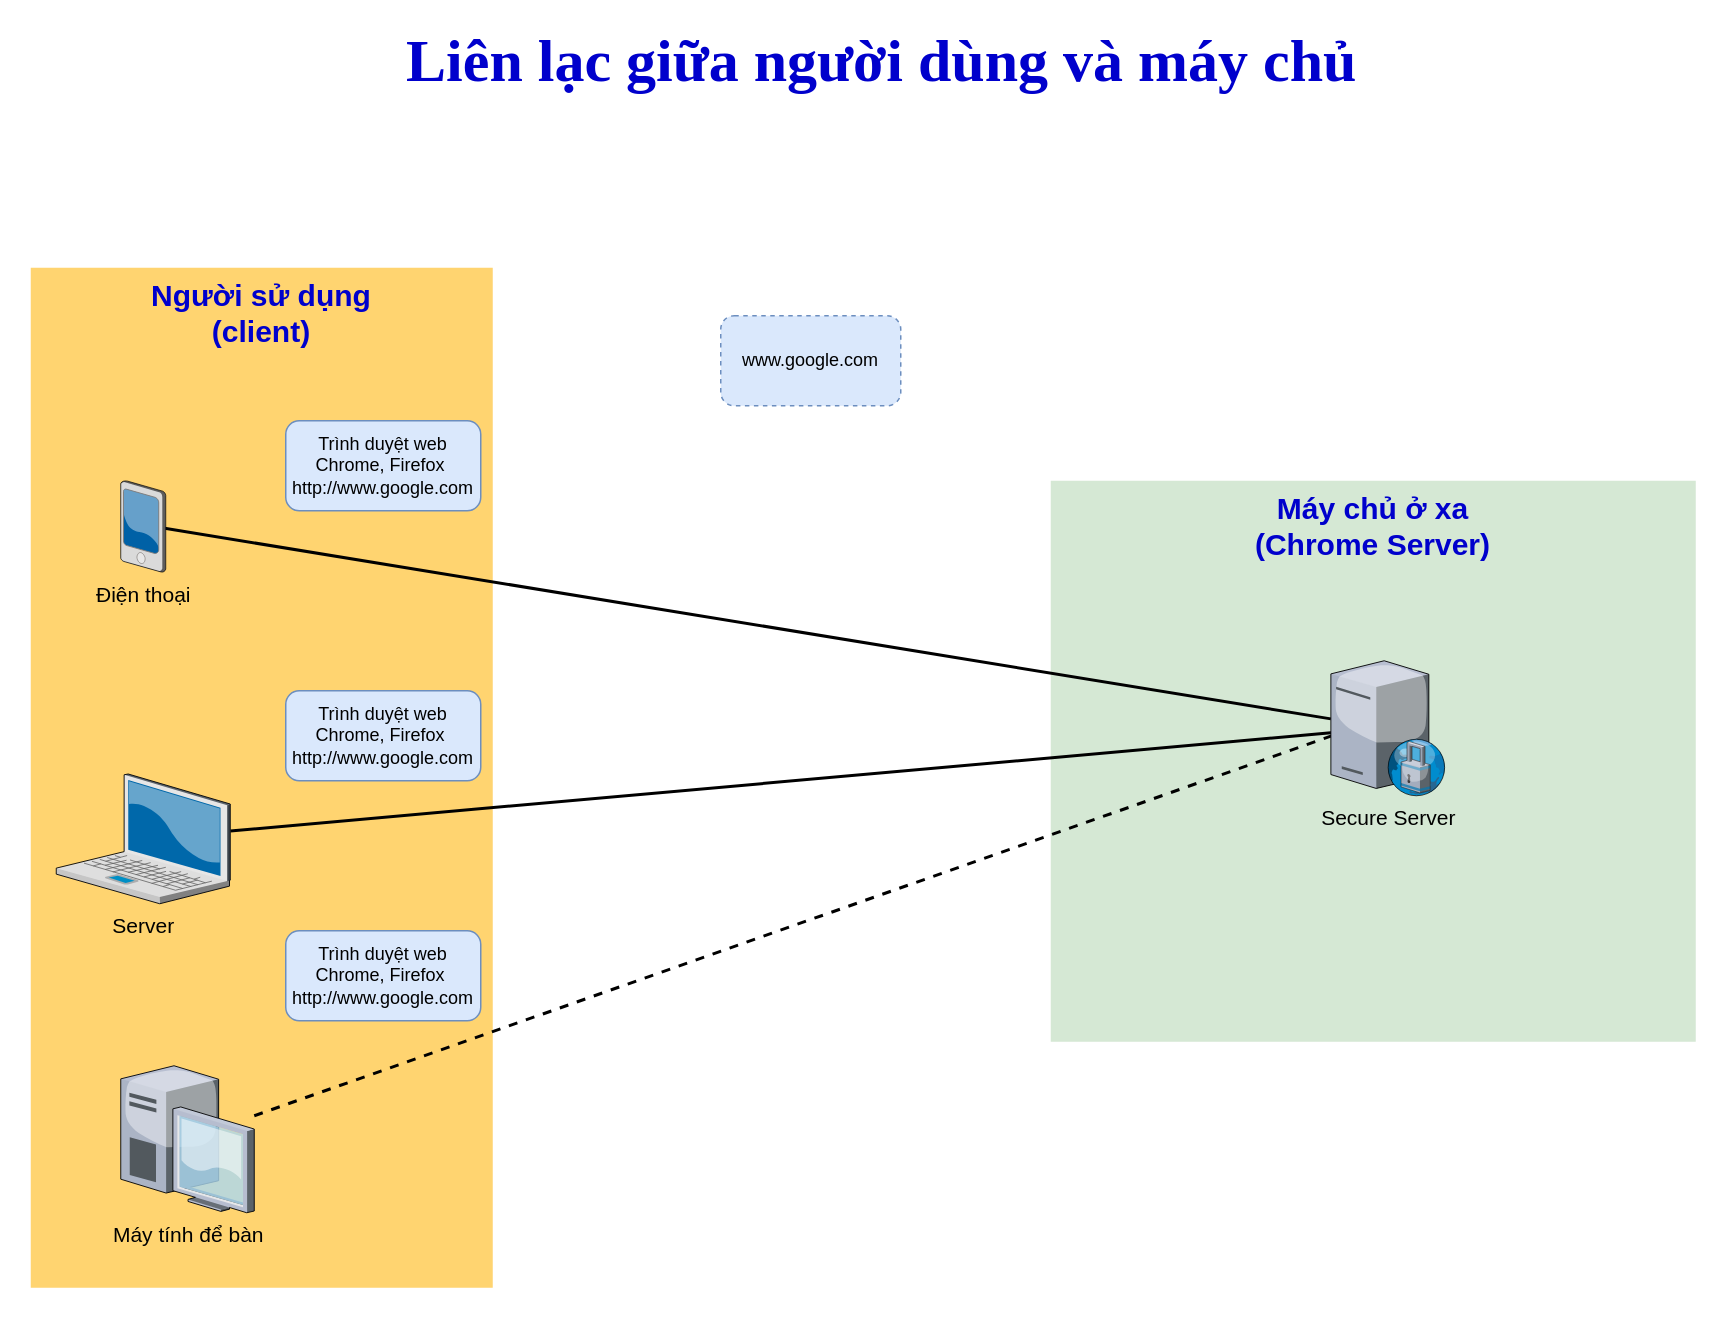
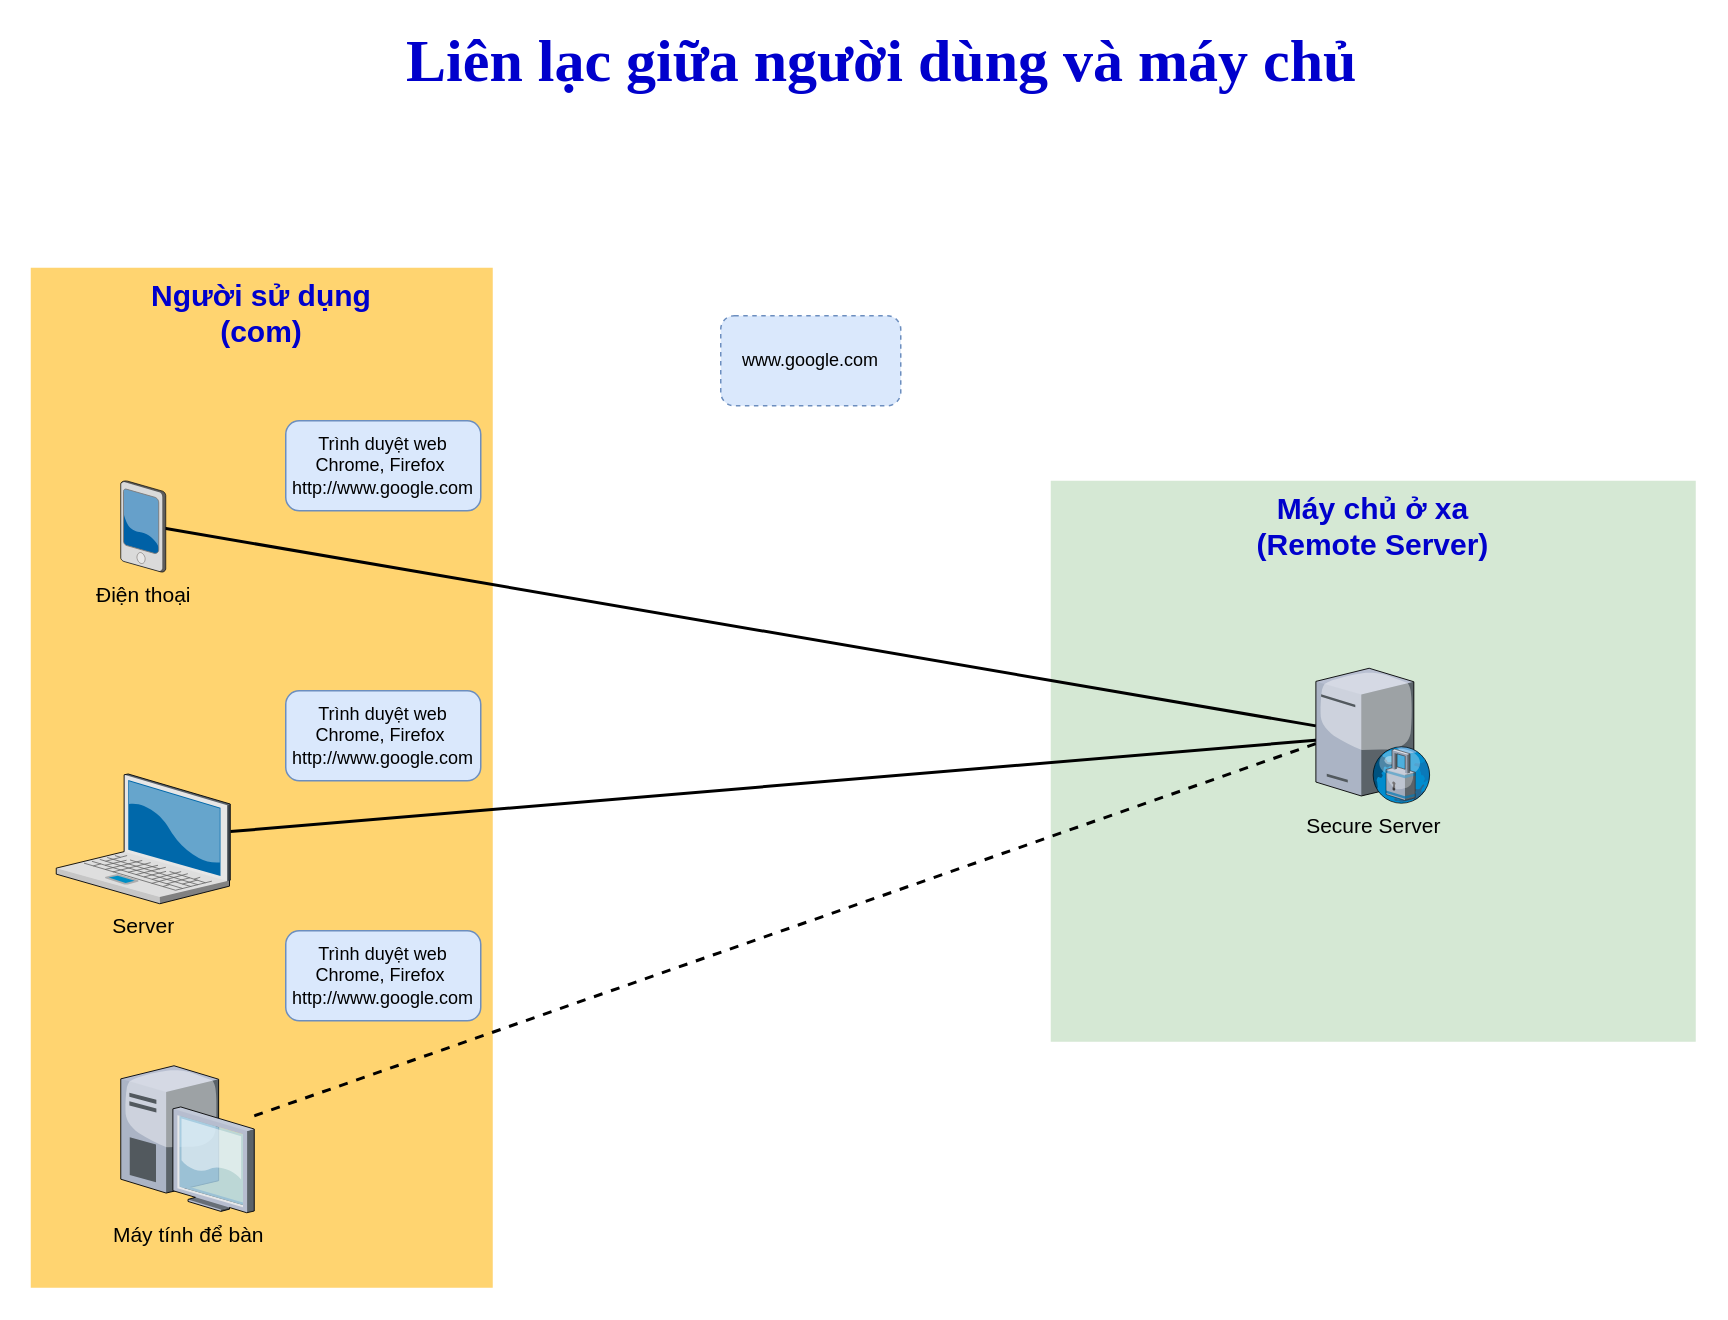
(262, 303) -> (262, 303)
(1373, 516) -> (1373, 516)
(1388, 728) -> (1373, 736)
